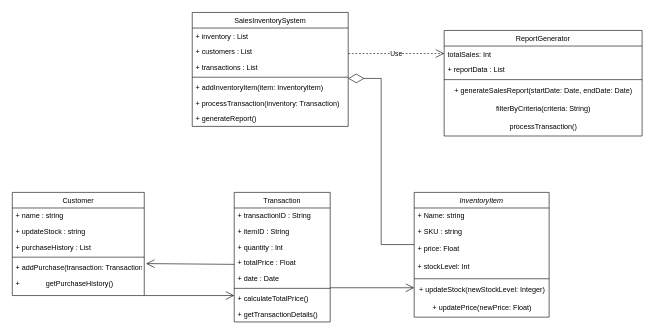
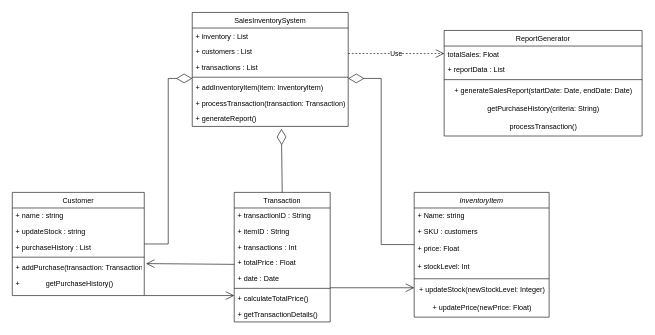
(474, 54) -> (477, 54)
(279, 103) -> (283, 103)
(544, 109) -> (544, 109)
none -> (168, 169)
none -> (282, 169)
(441, 232) -> (448, 232)
(265, 247) -> (273, 247)
